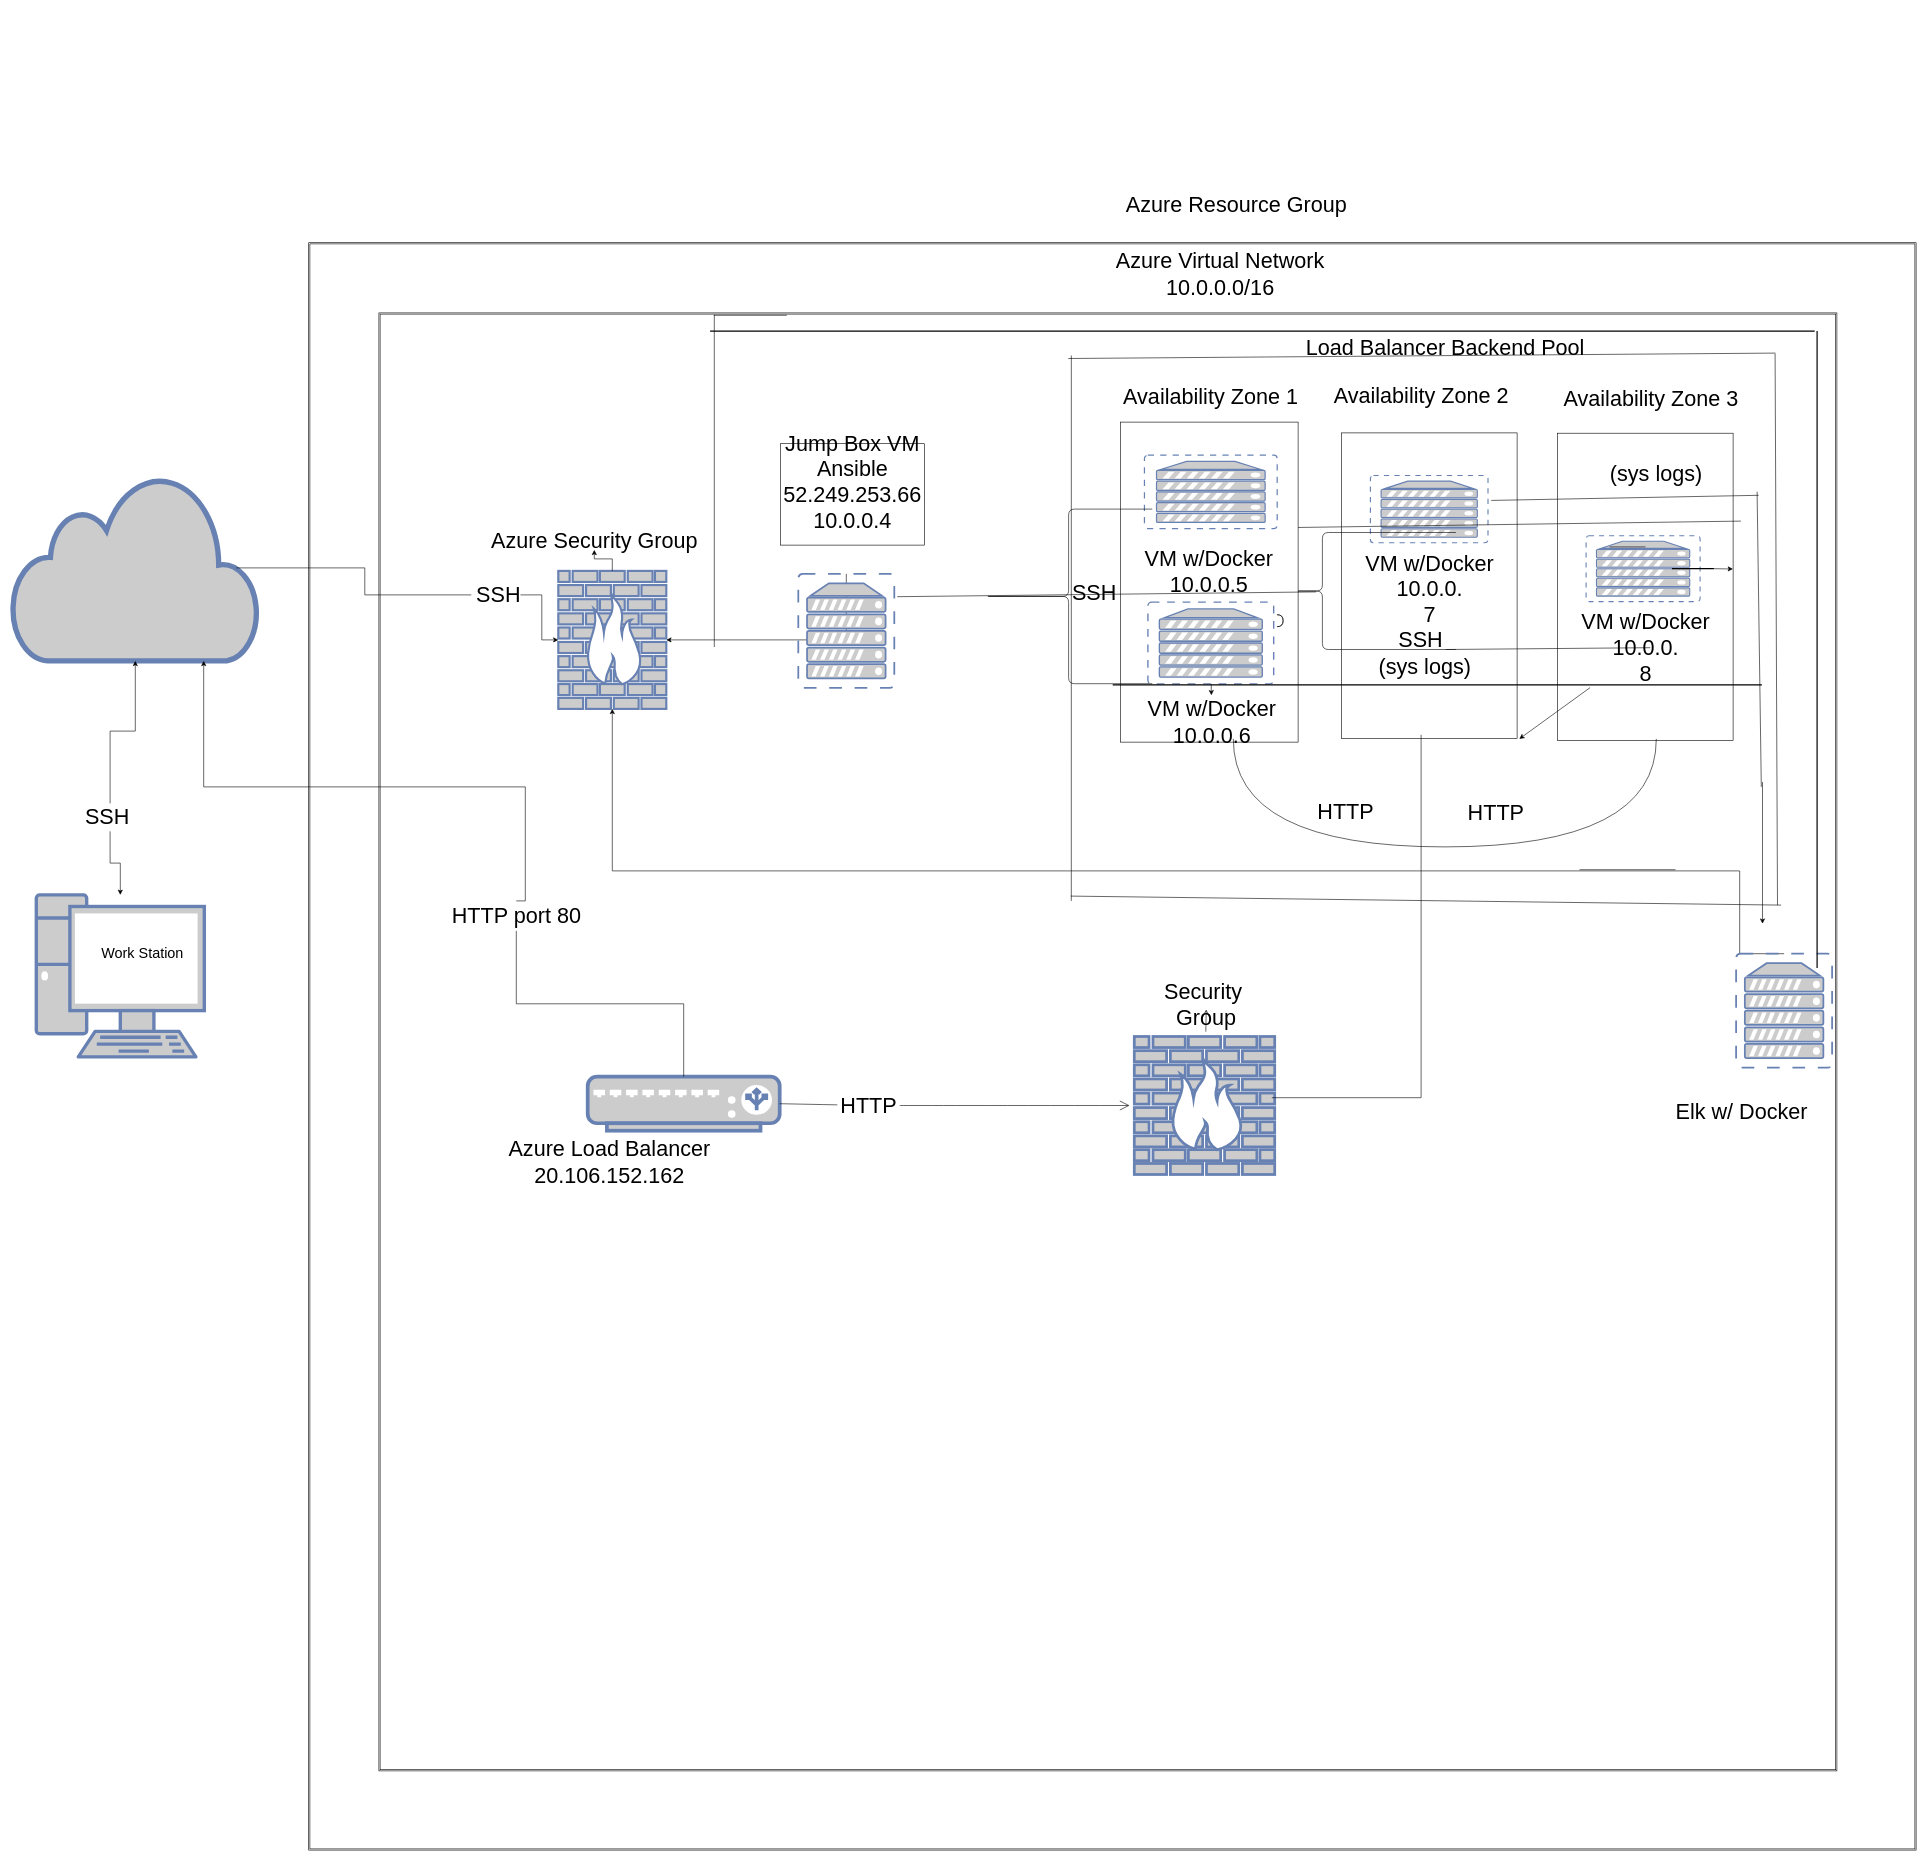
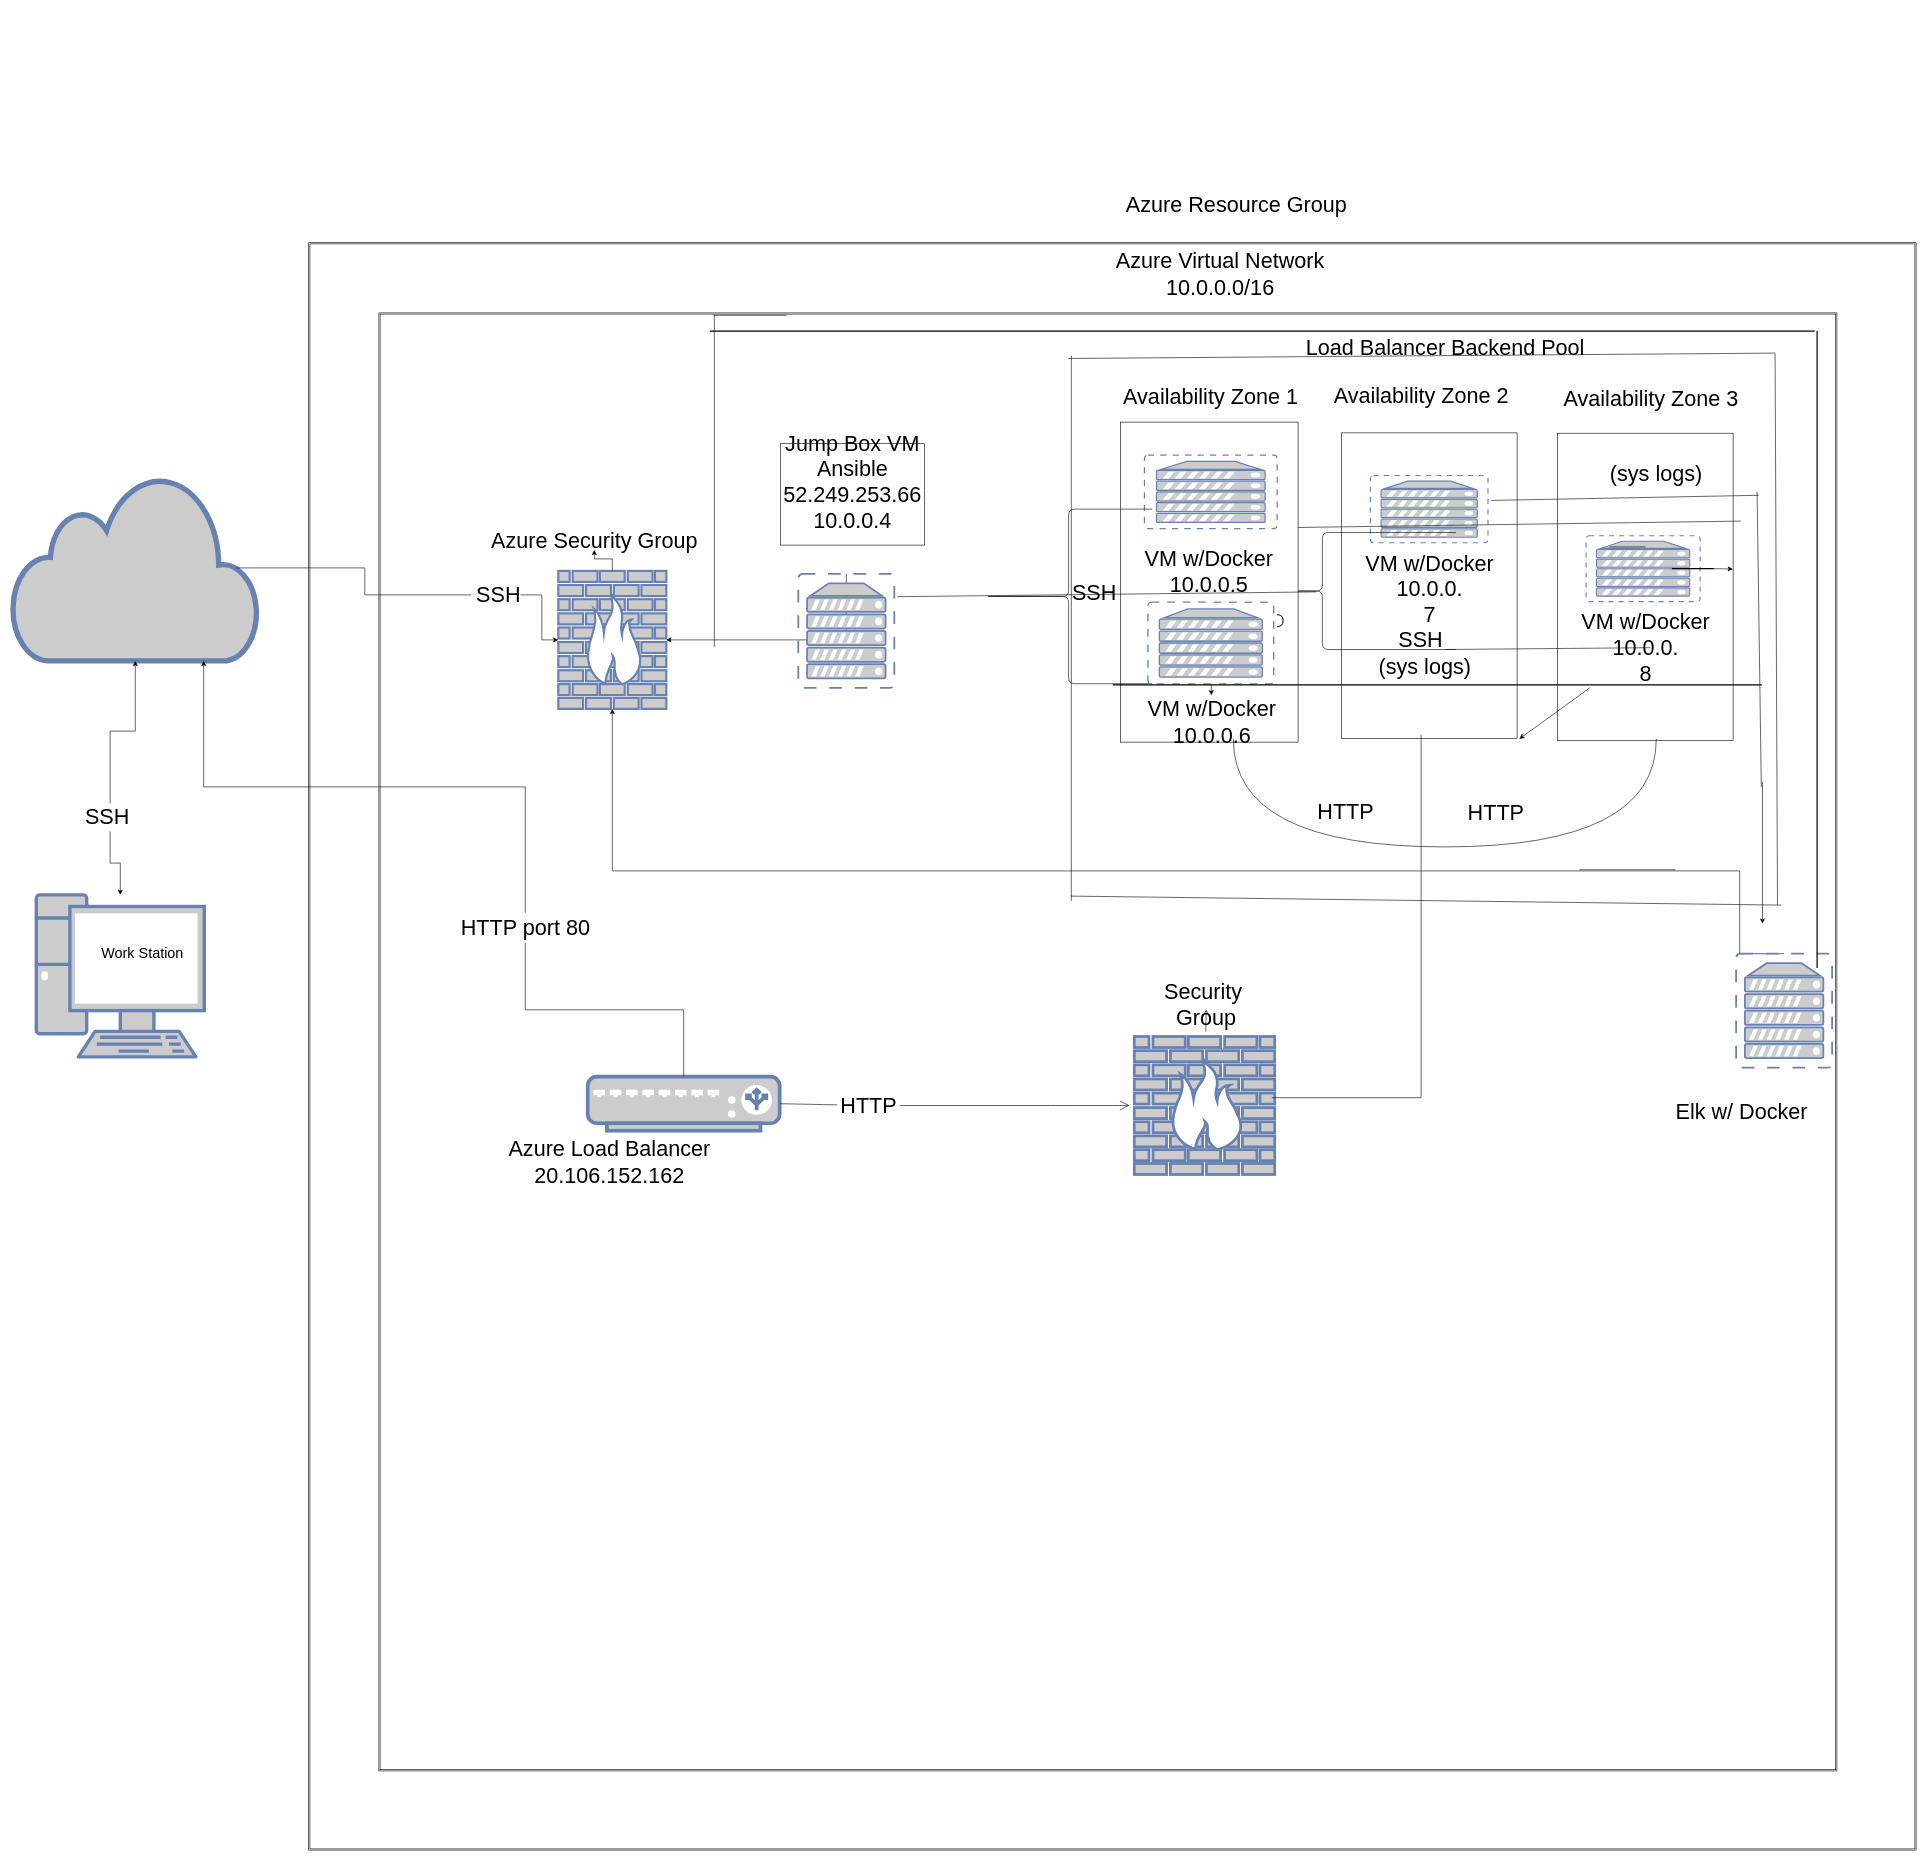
(516, 916) -> (525, 928)
